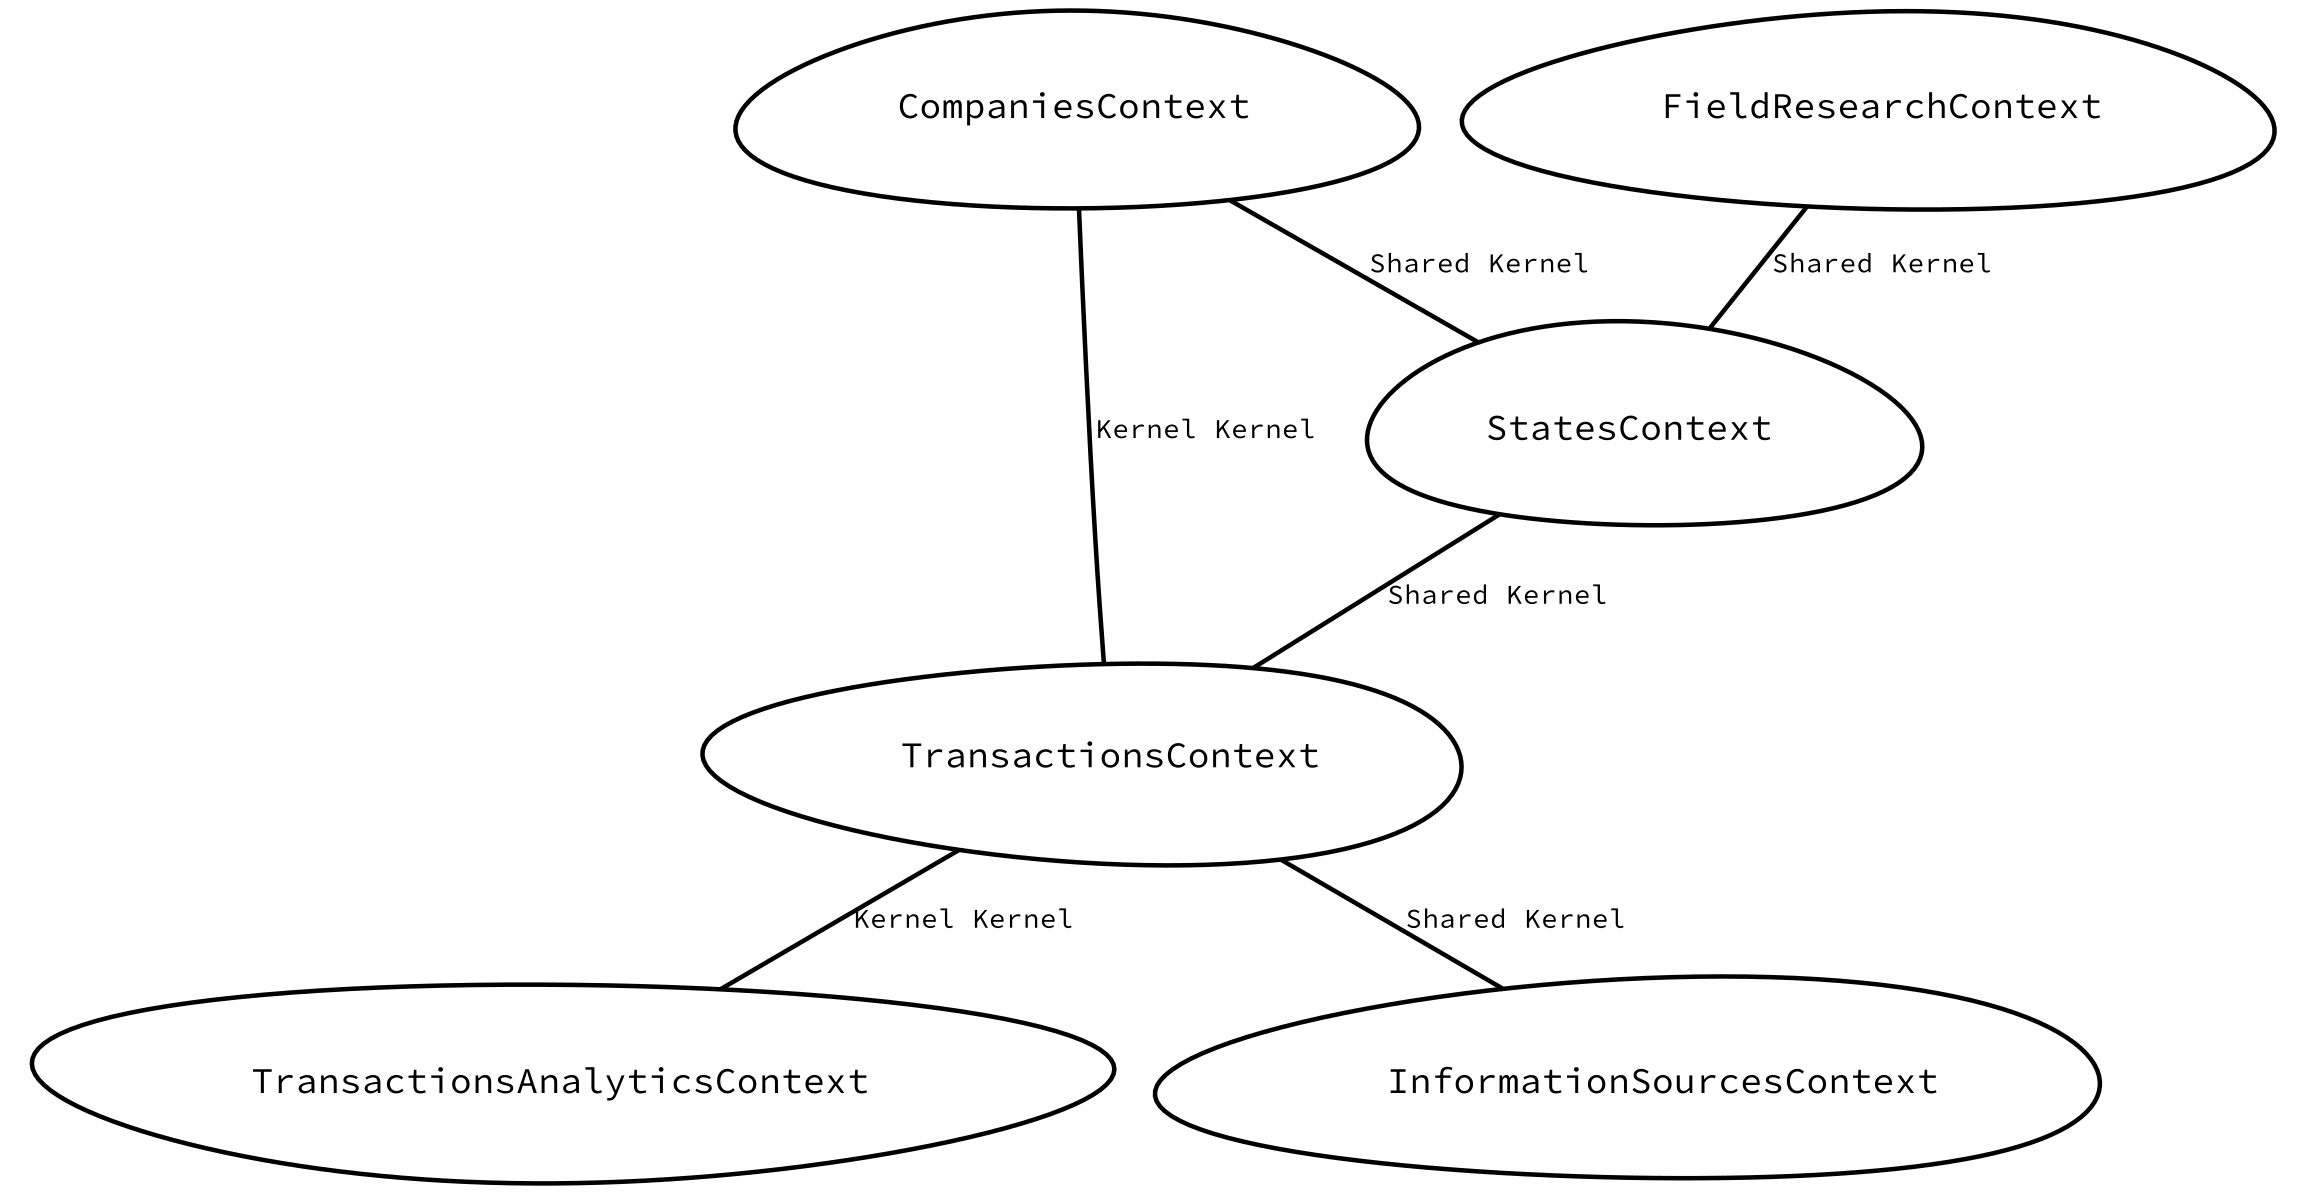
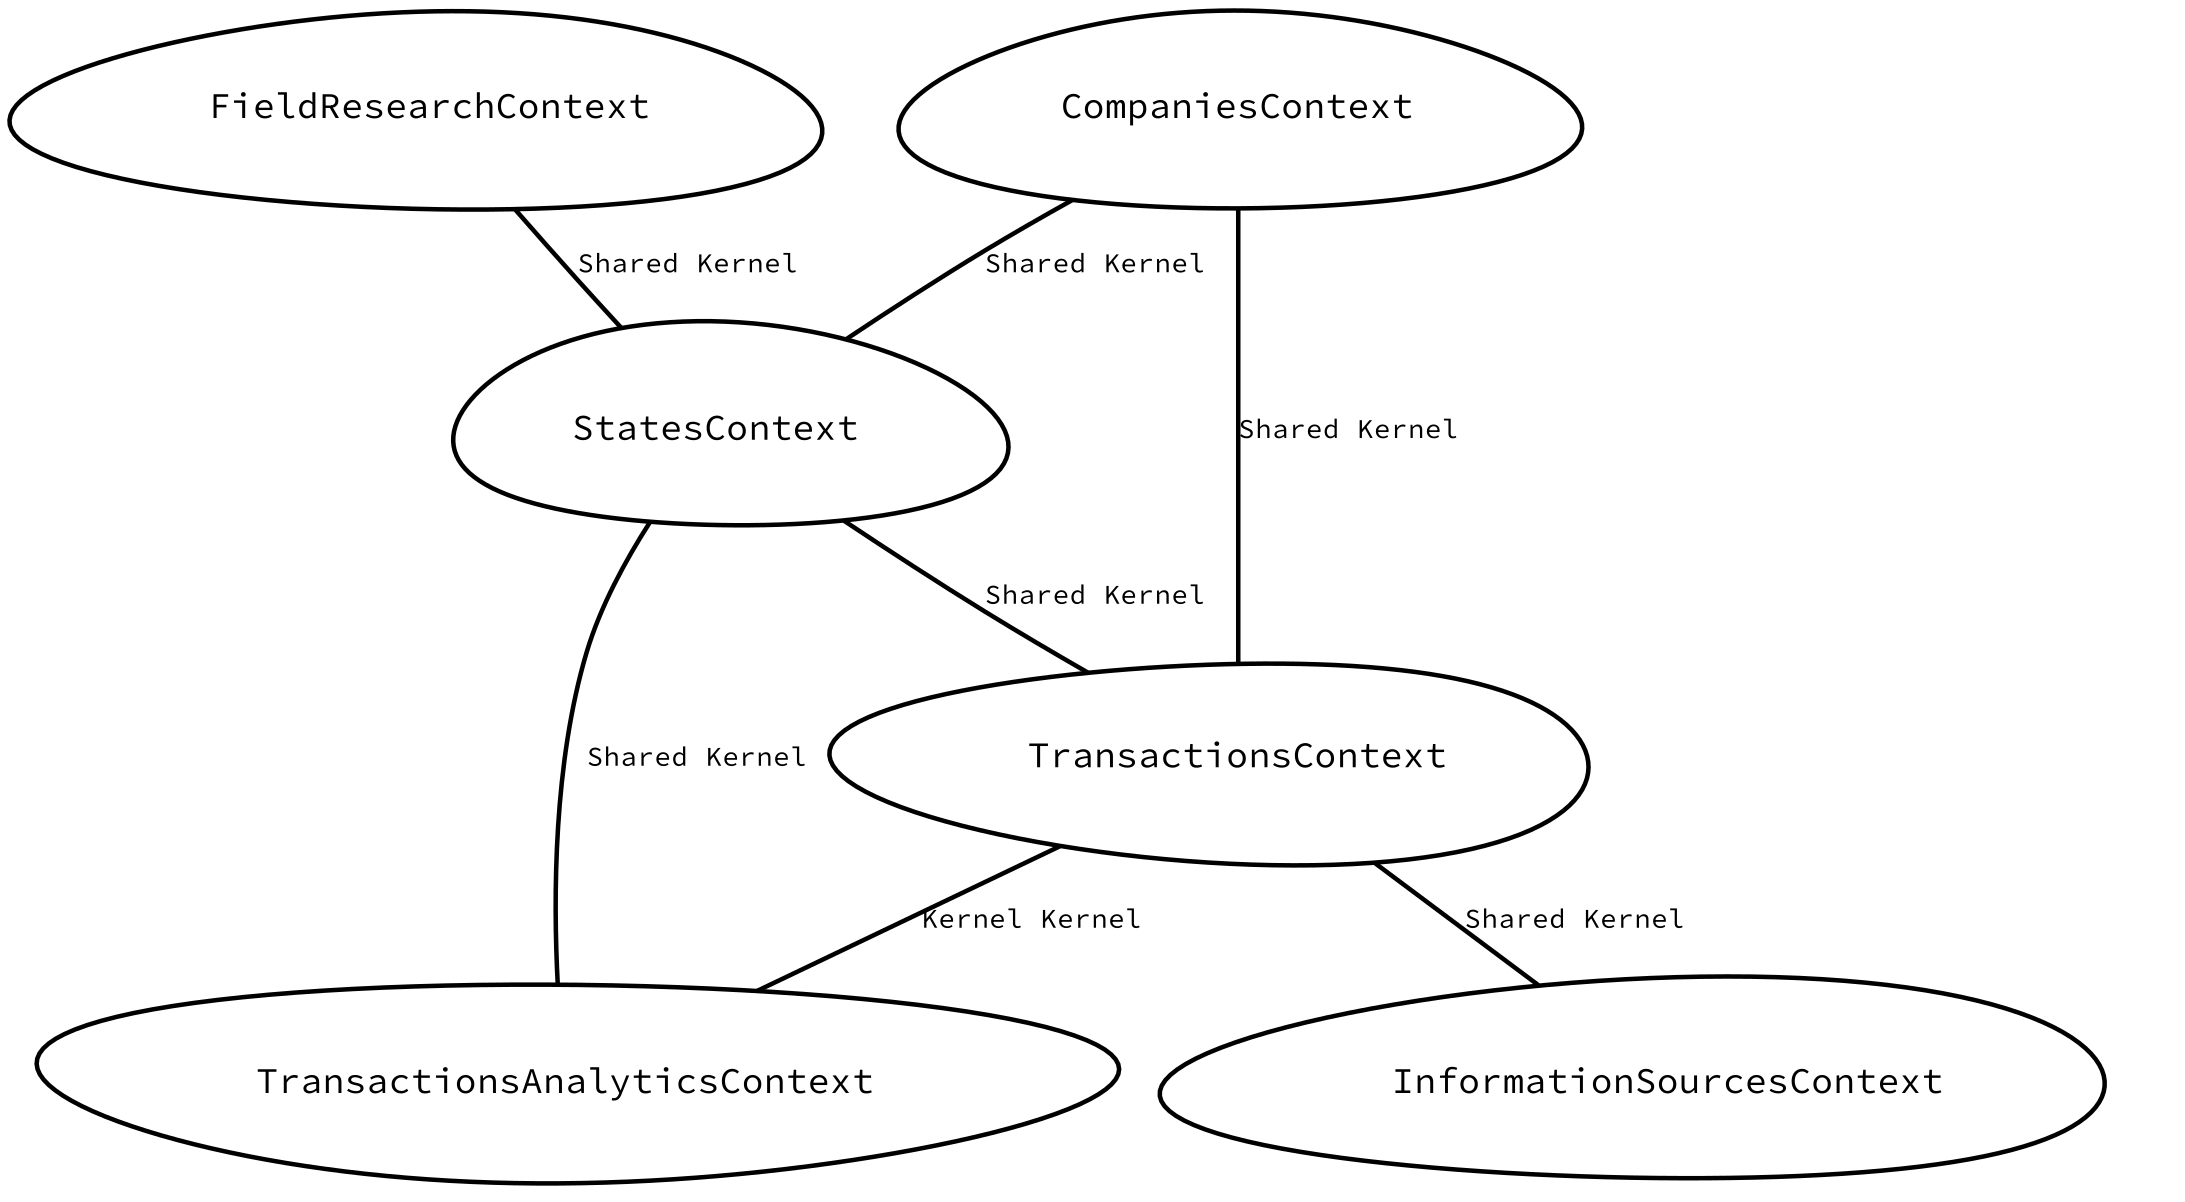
(1206, 431) -> (1349, 431)
none -> (567, 745)
